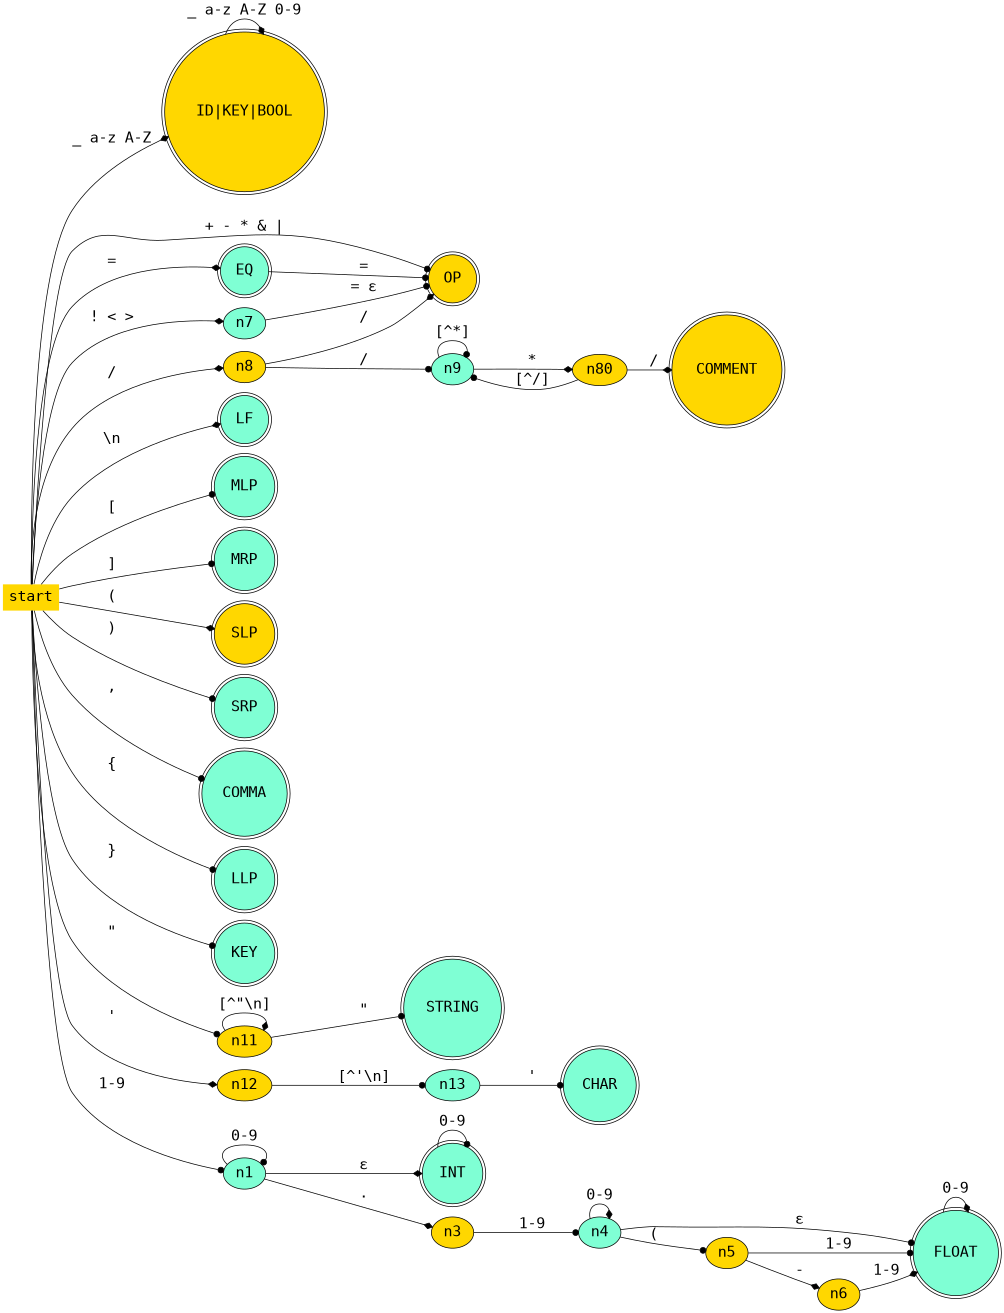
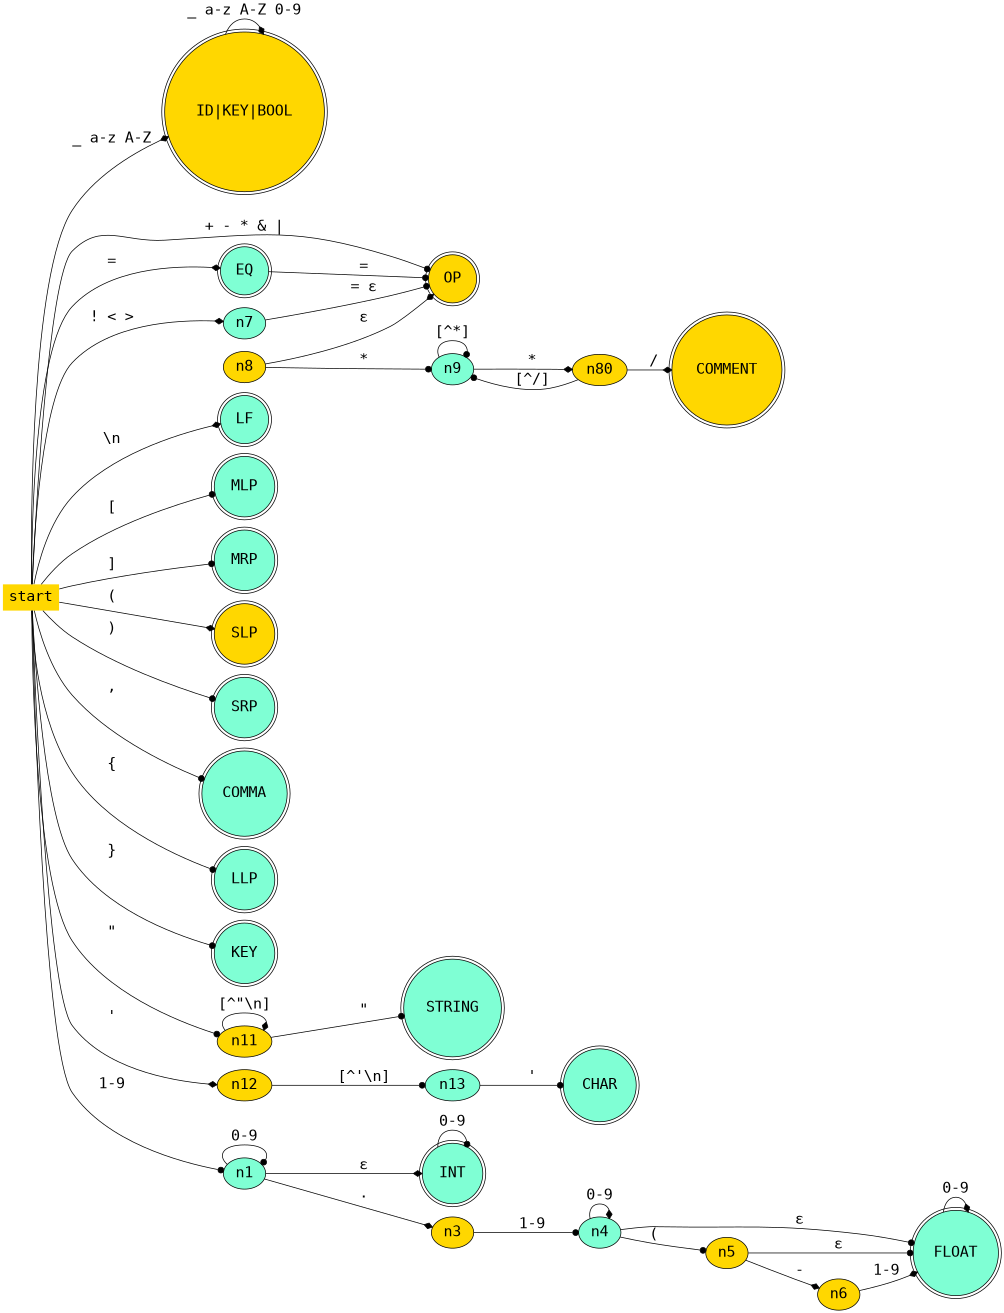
(364, 318) -> (364, 318)
(364, 360) -> (364, 360)
(70, 431) -> none
(839, 1245) -> (839, 1245)
